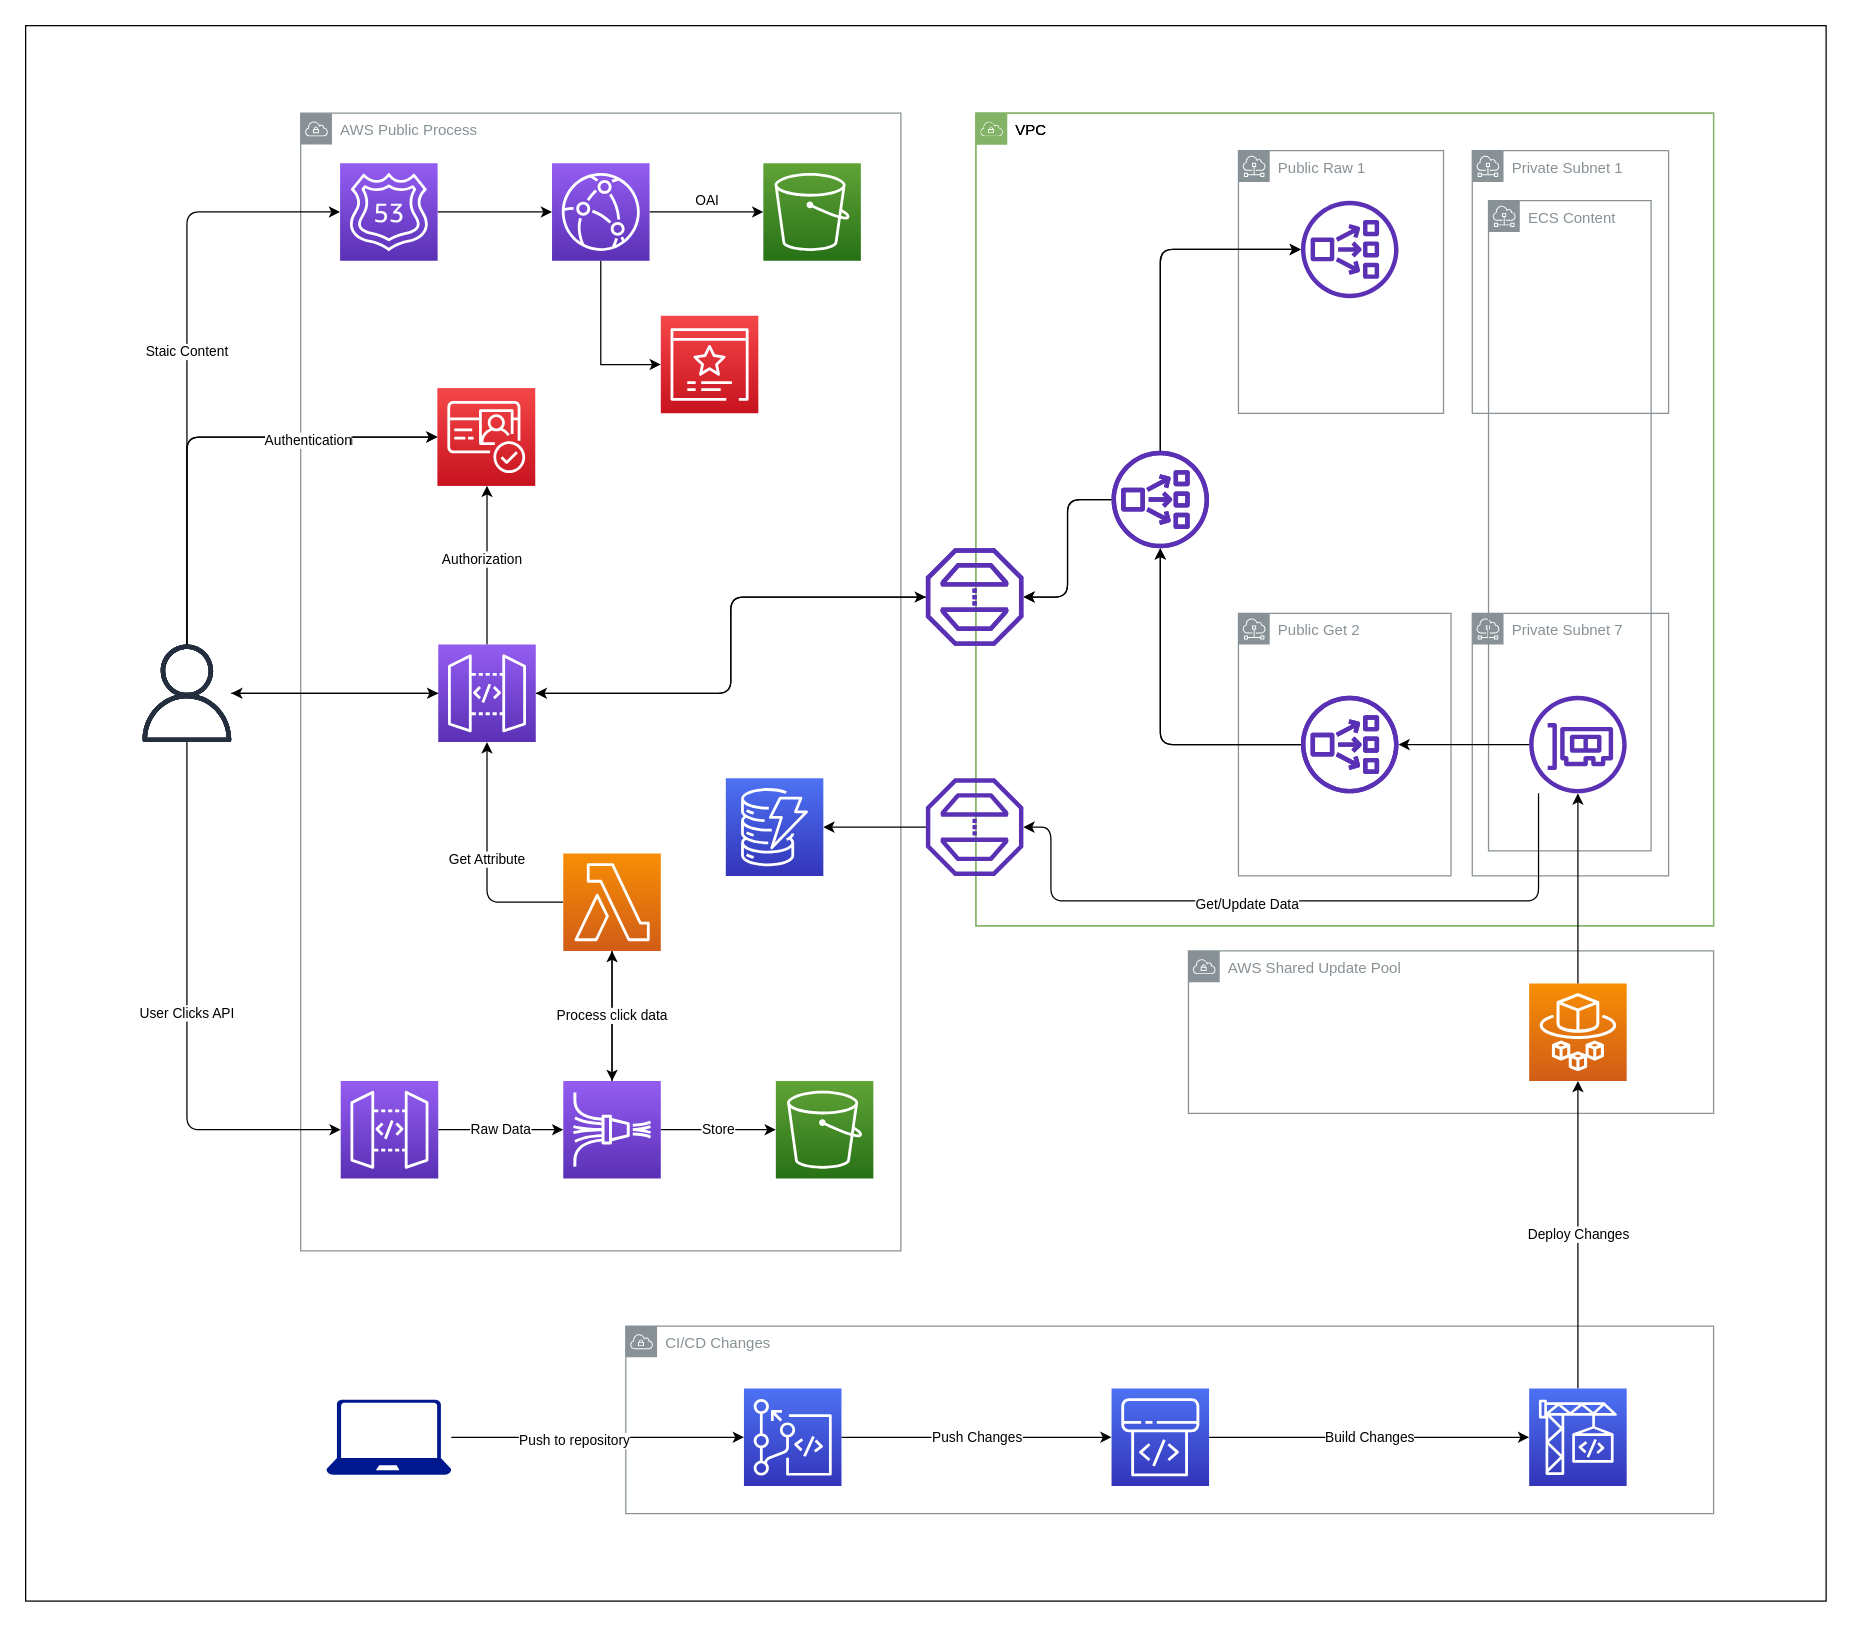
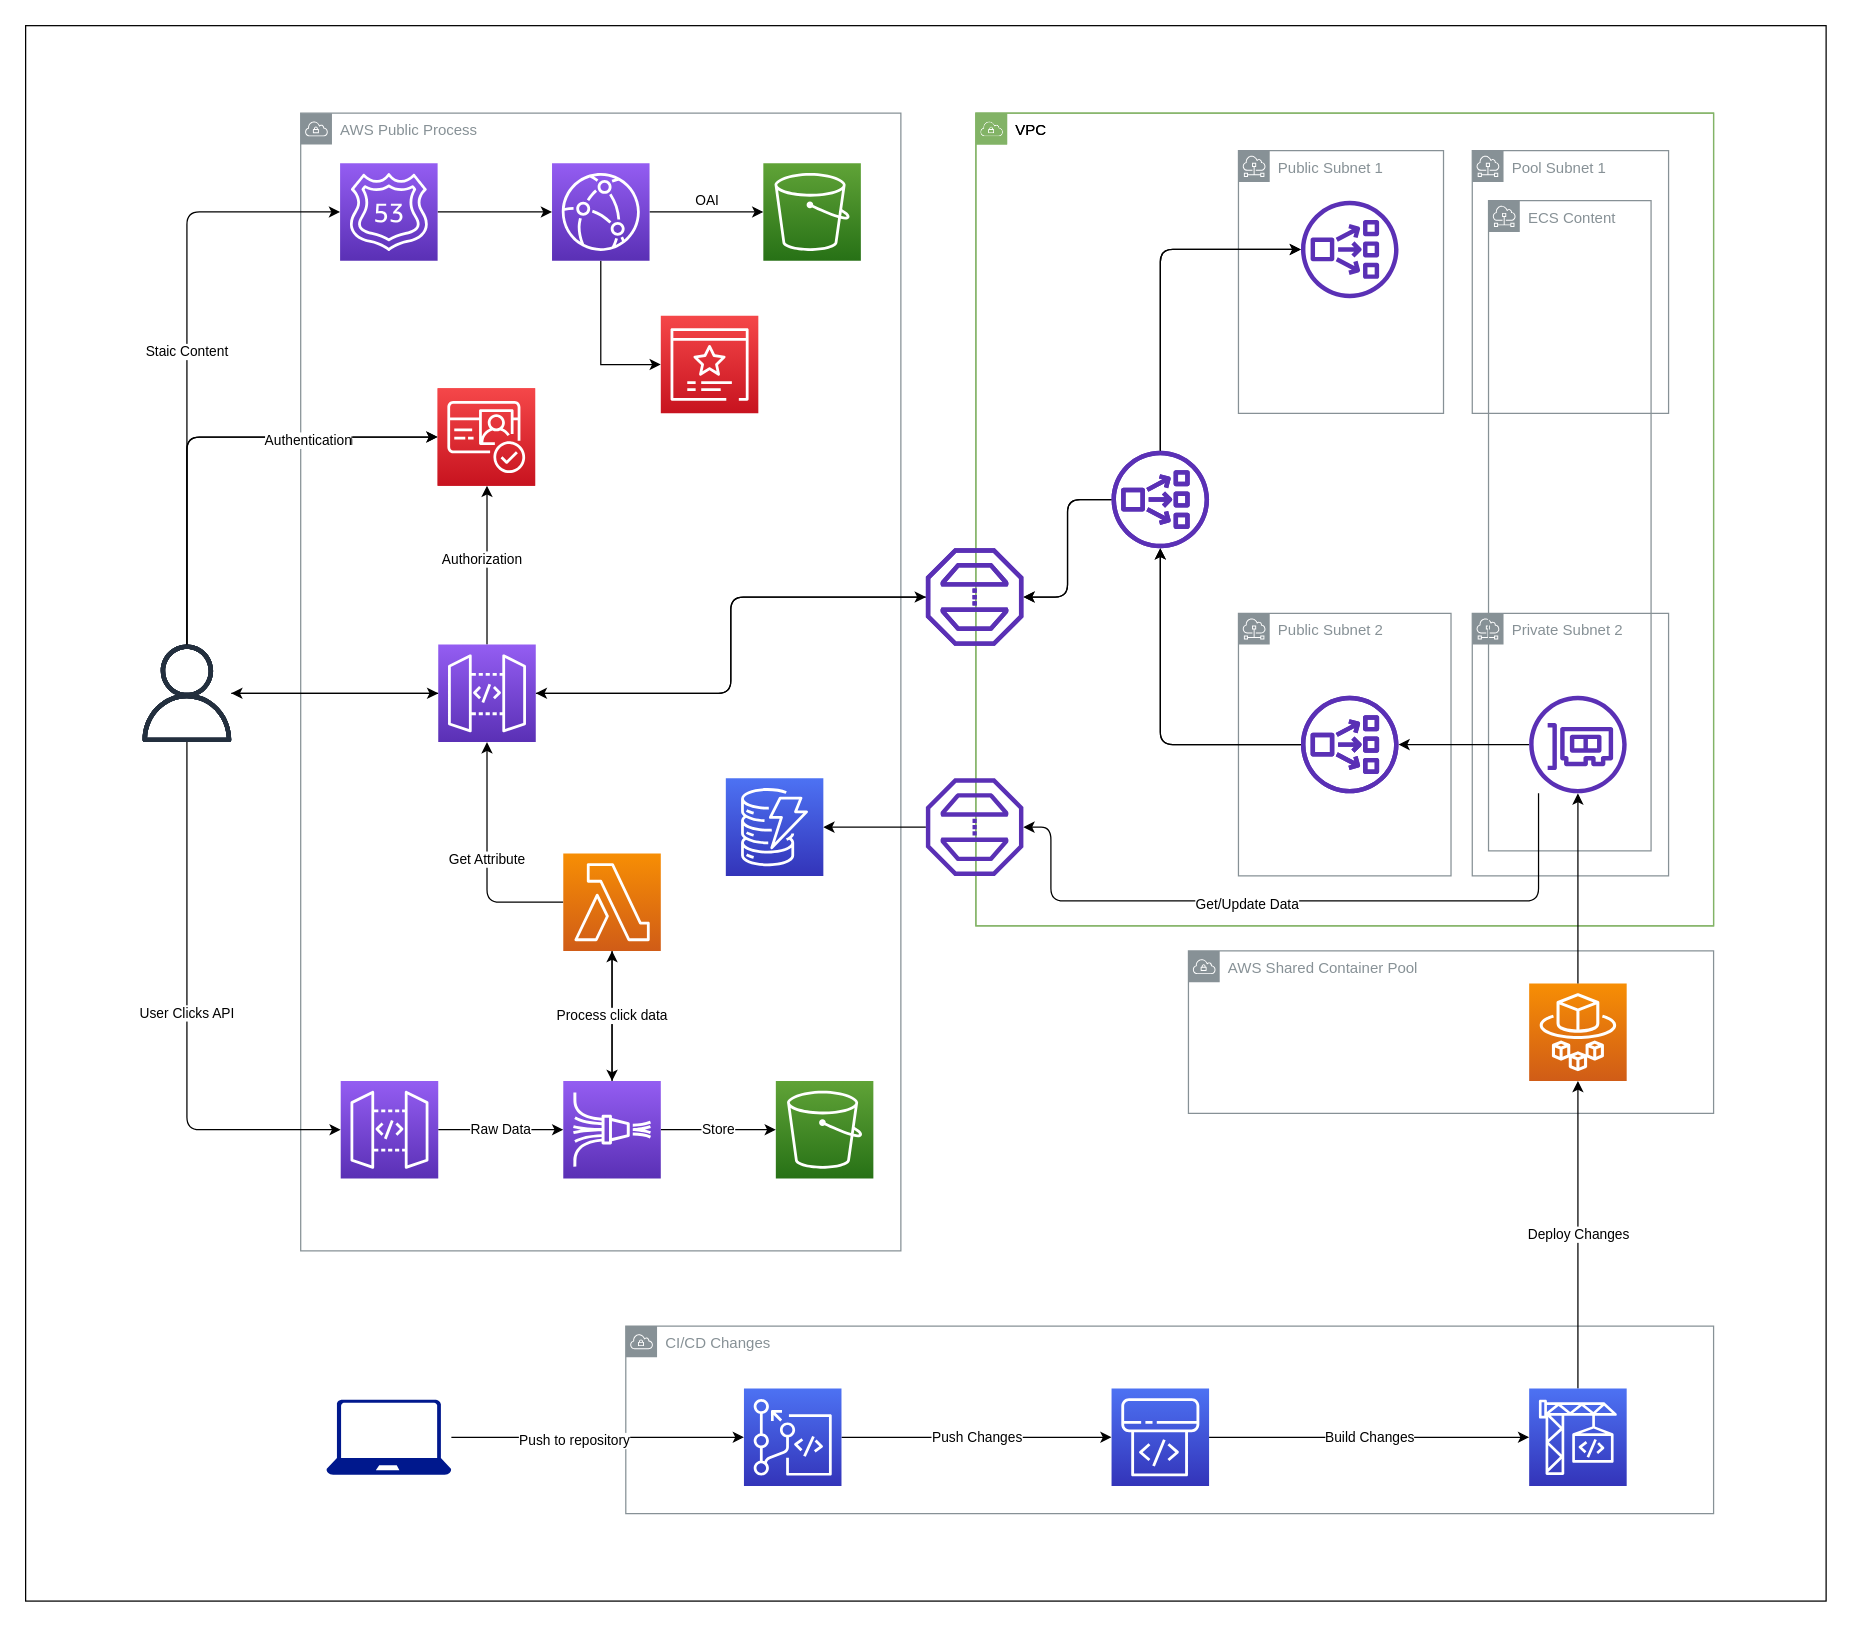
(1321, 168) -> (1333, 168)
(1573, 168) -> (1561, 168)
(1321, 631) -> (1333, 631)
(1573, 631) -> (1573, 631)
(1313, 968) -> (1323, 968)
